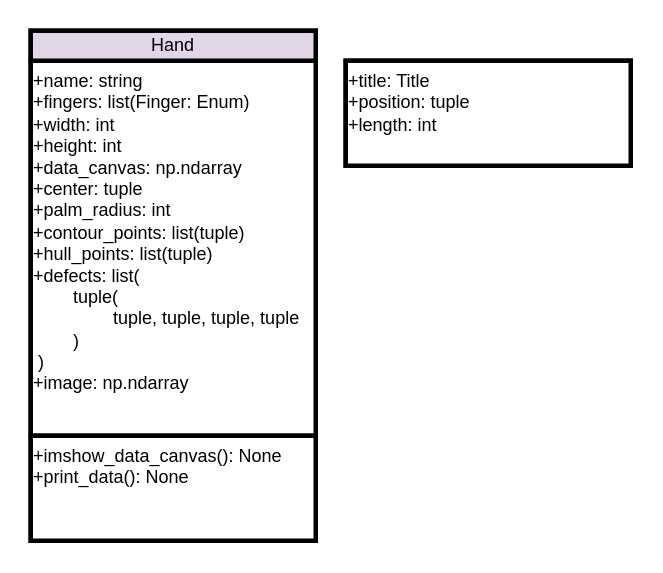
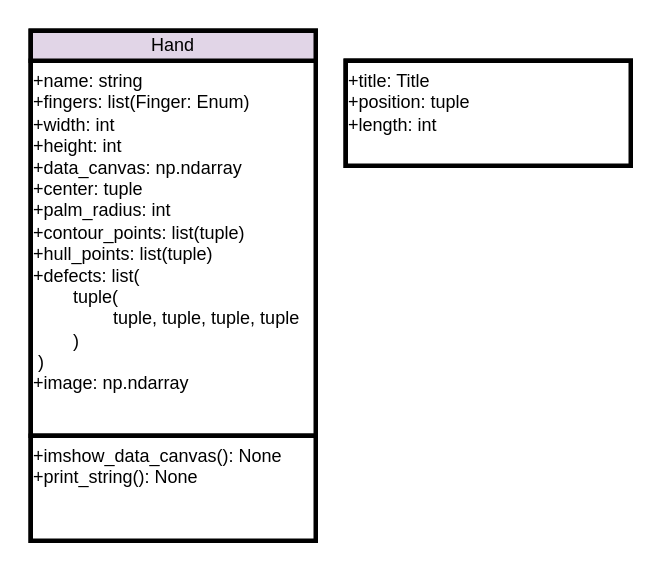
(163, 468) -> (163, 468)
